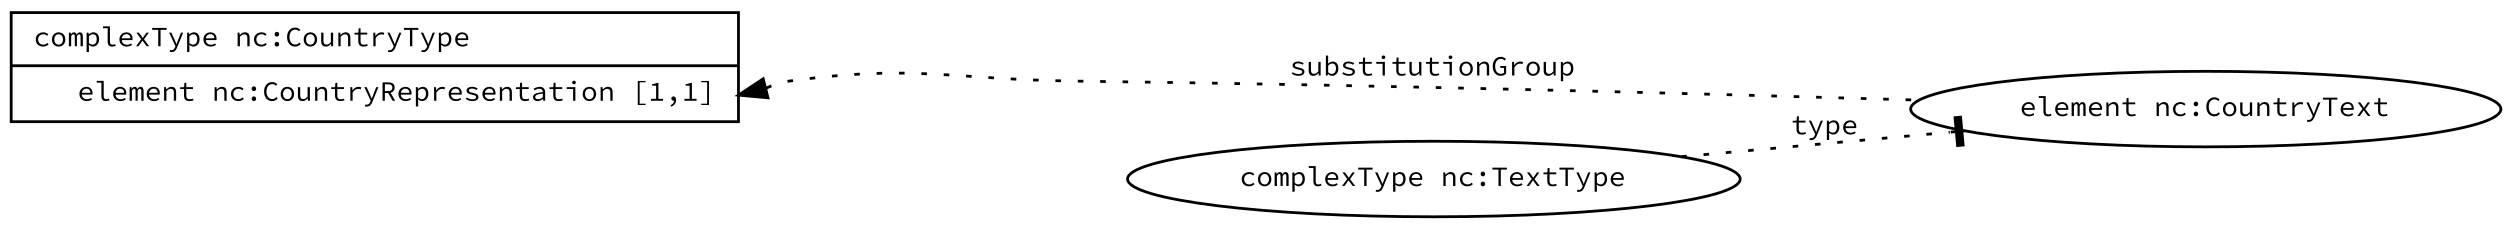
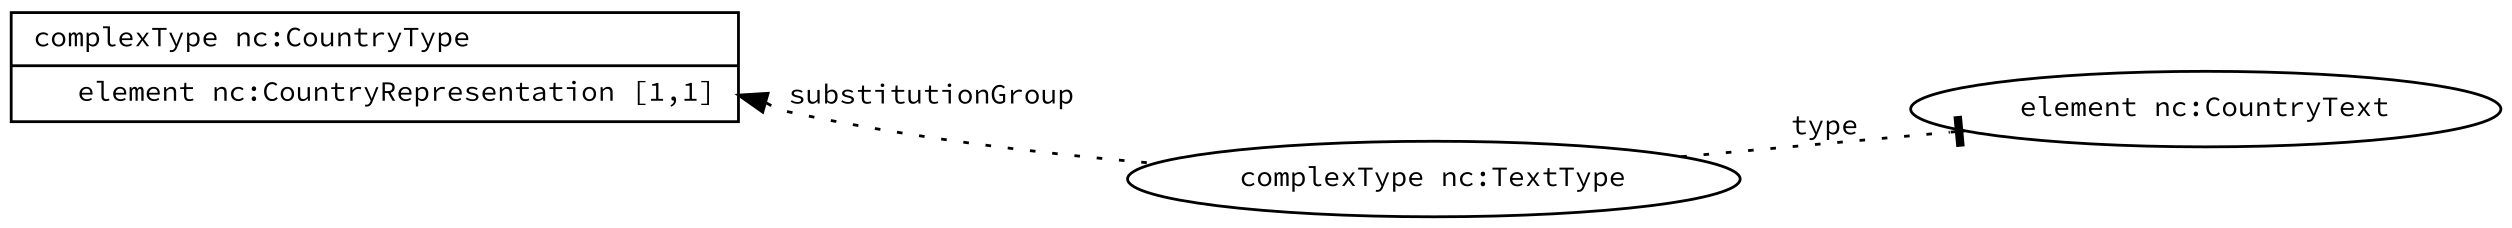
(1342, 86) -> (959, 141)
